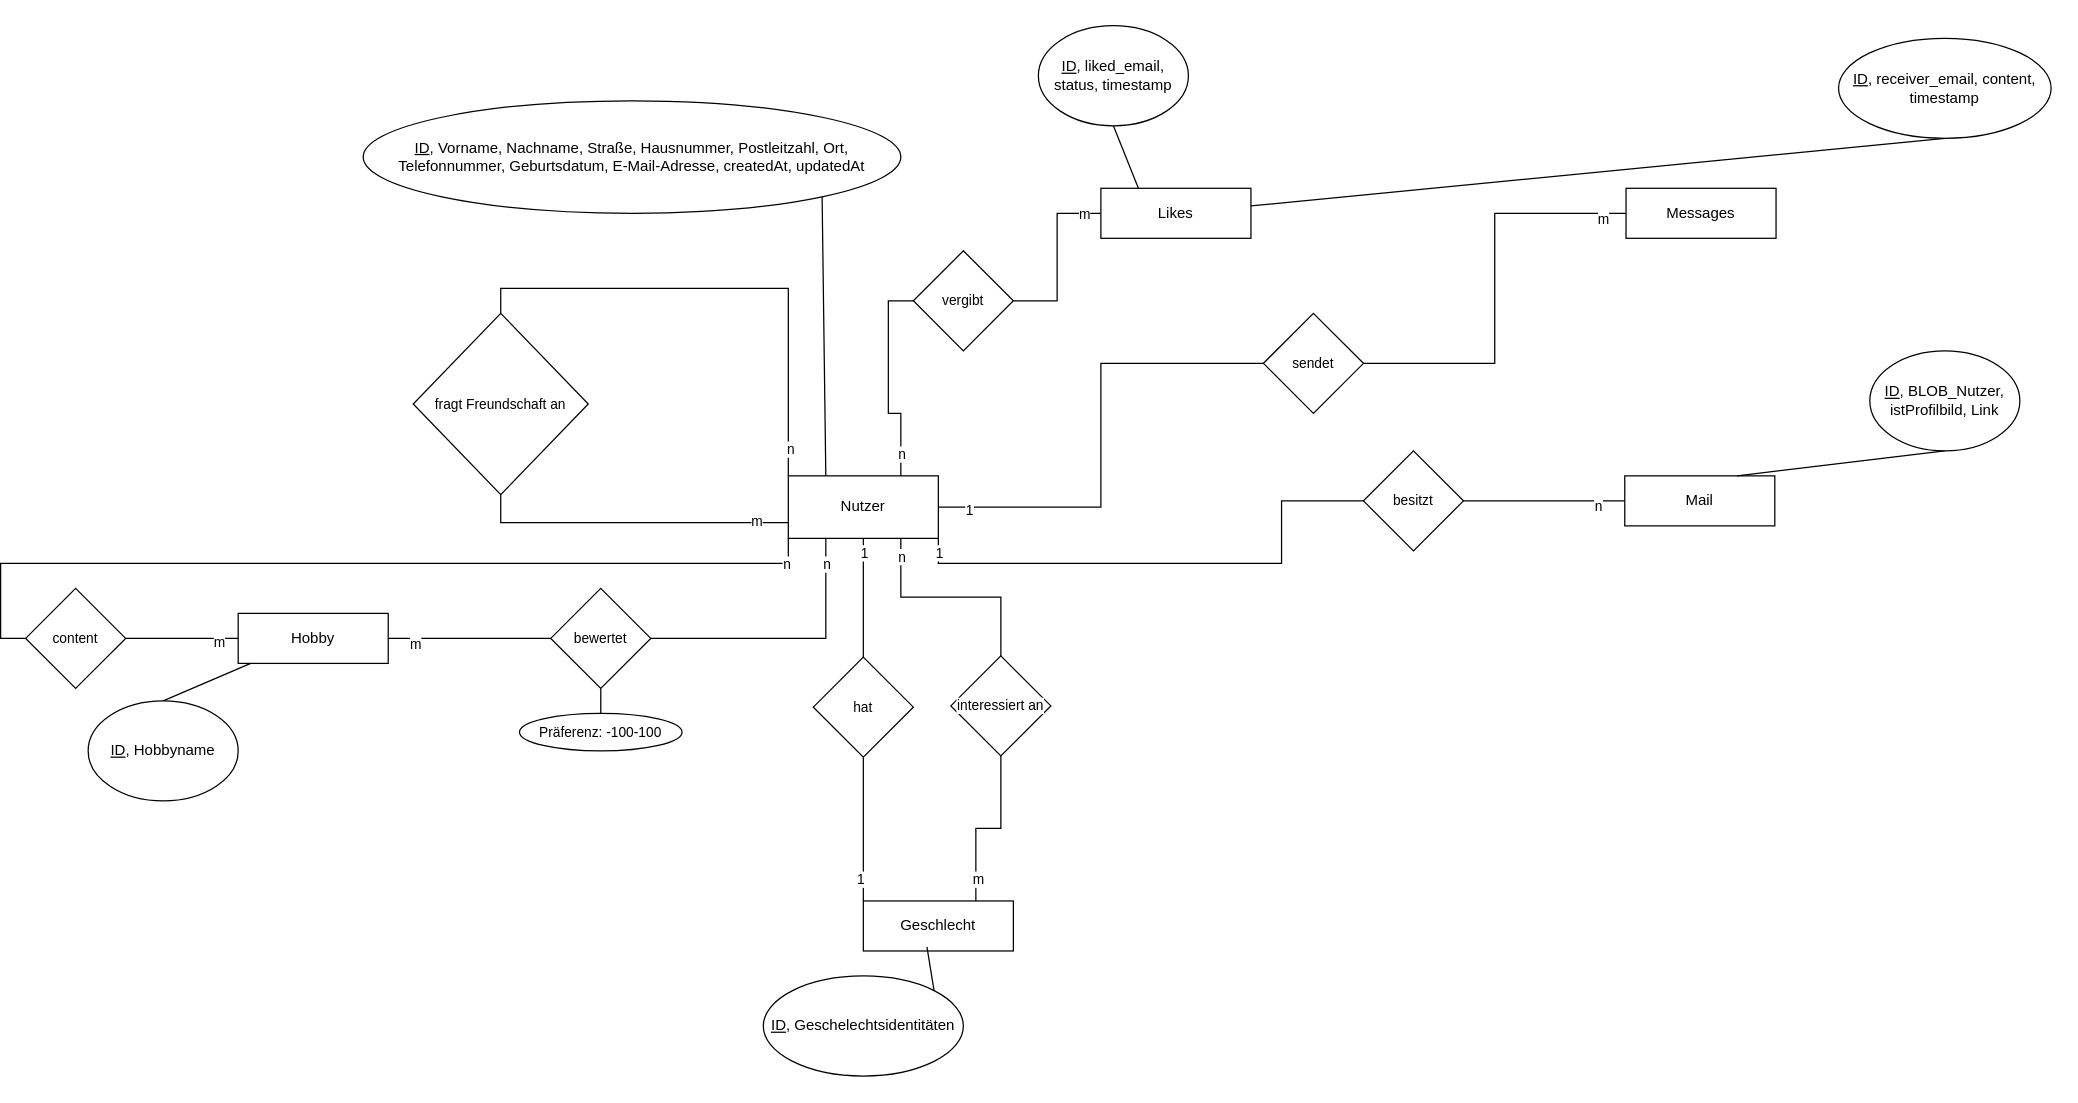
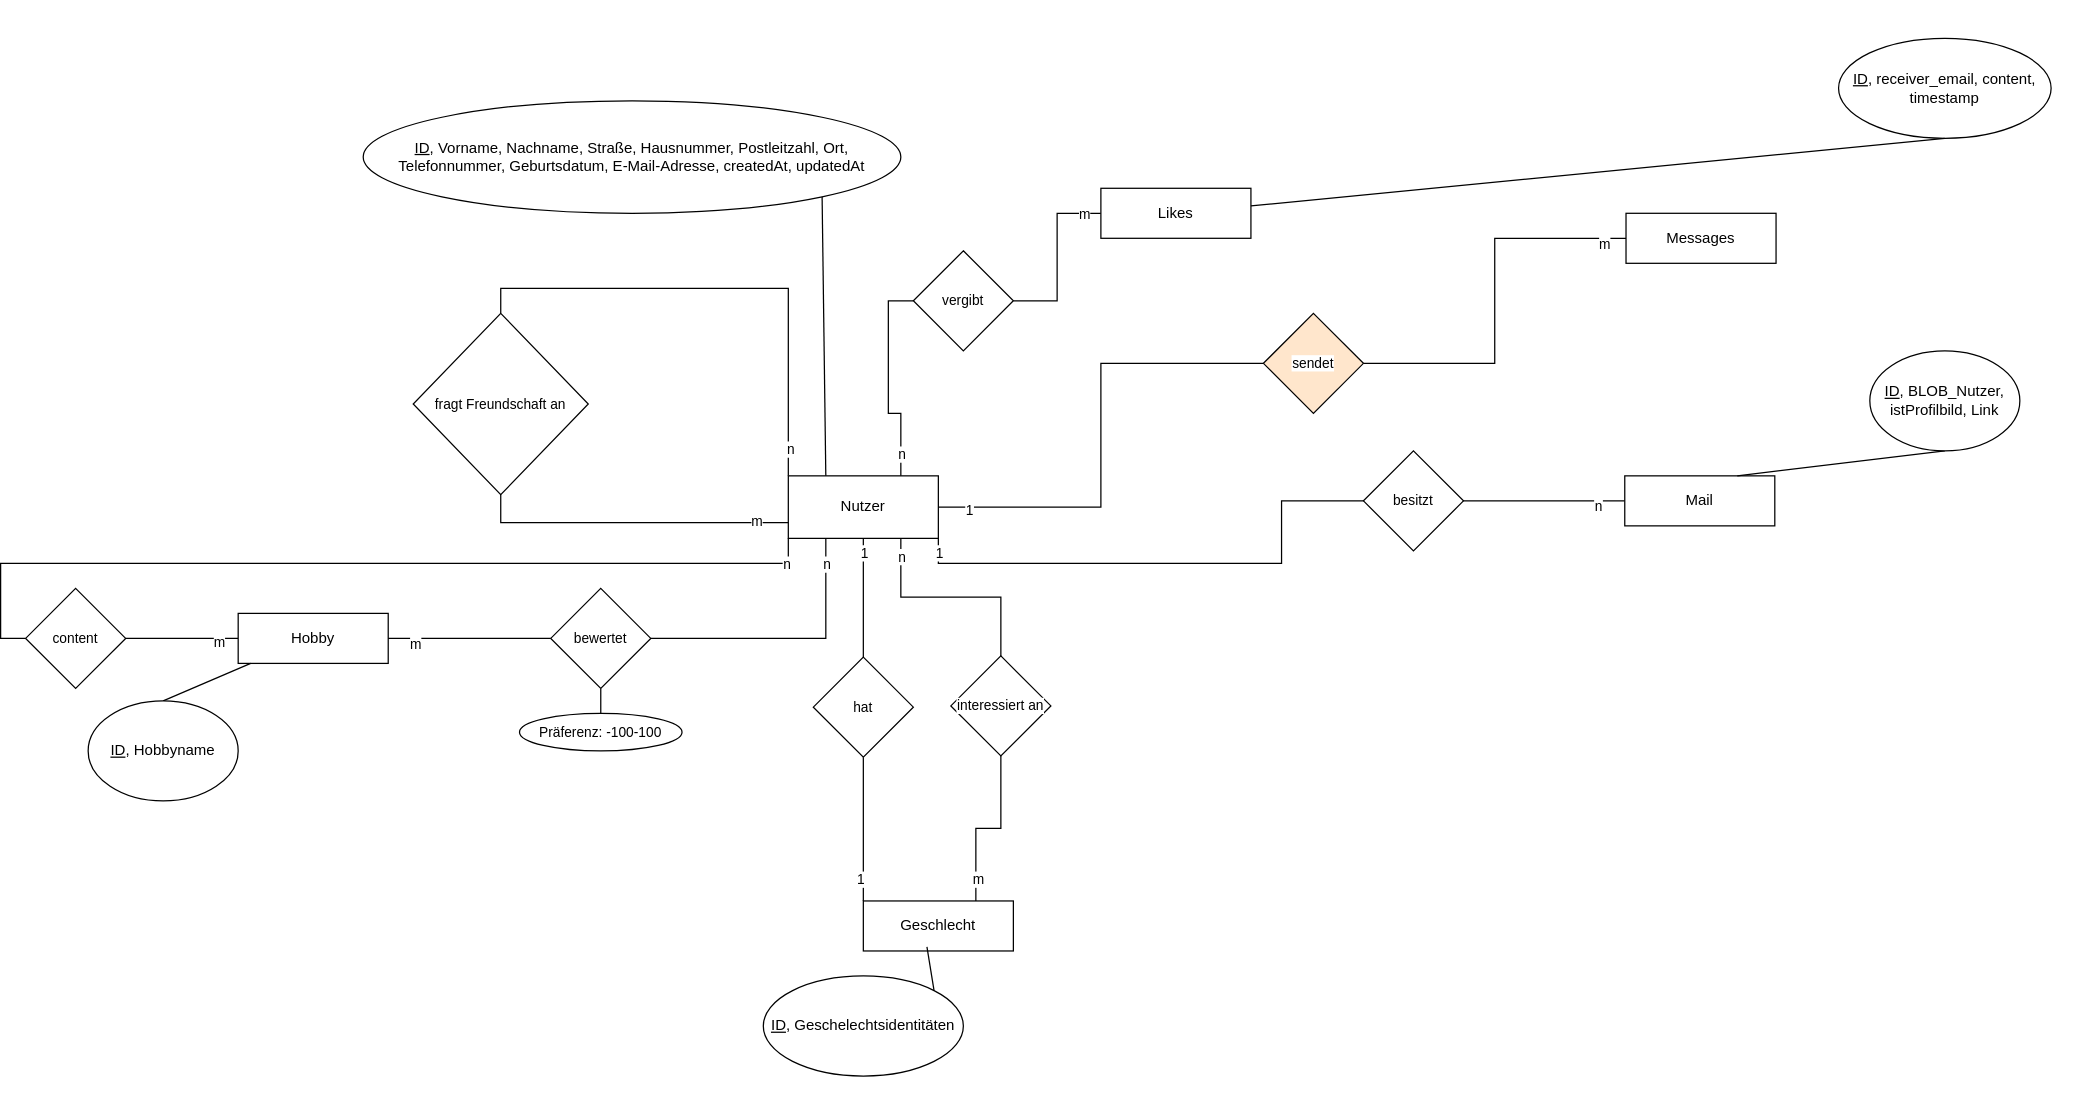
(1113, 76) -> none
(1125, 156) -> none
(1701, 213) -> (1701, 238)
(1313, 363) -> (1313, 363)
